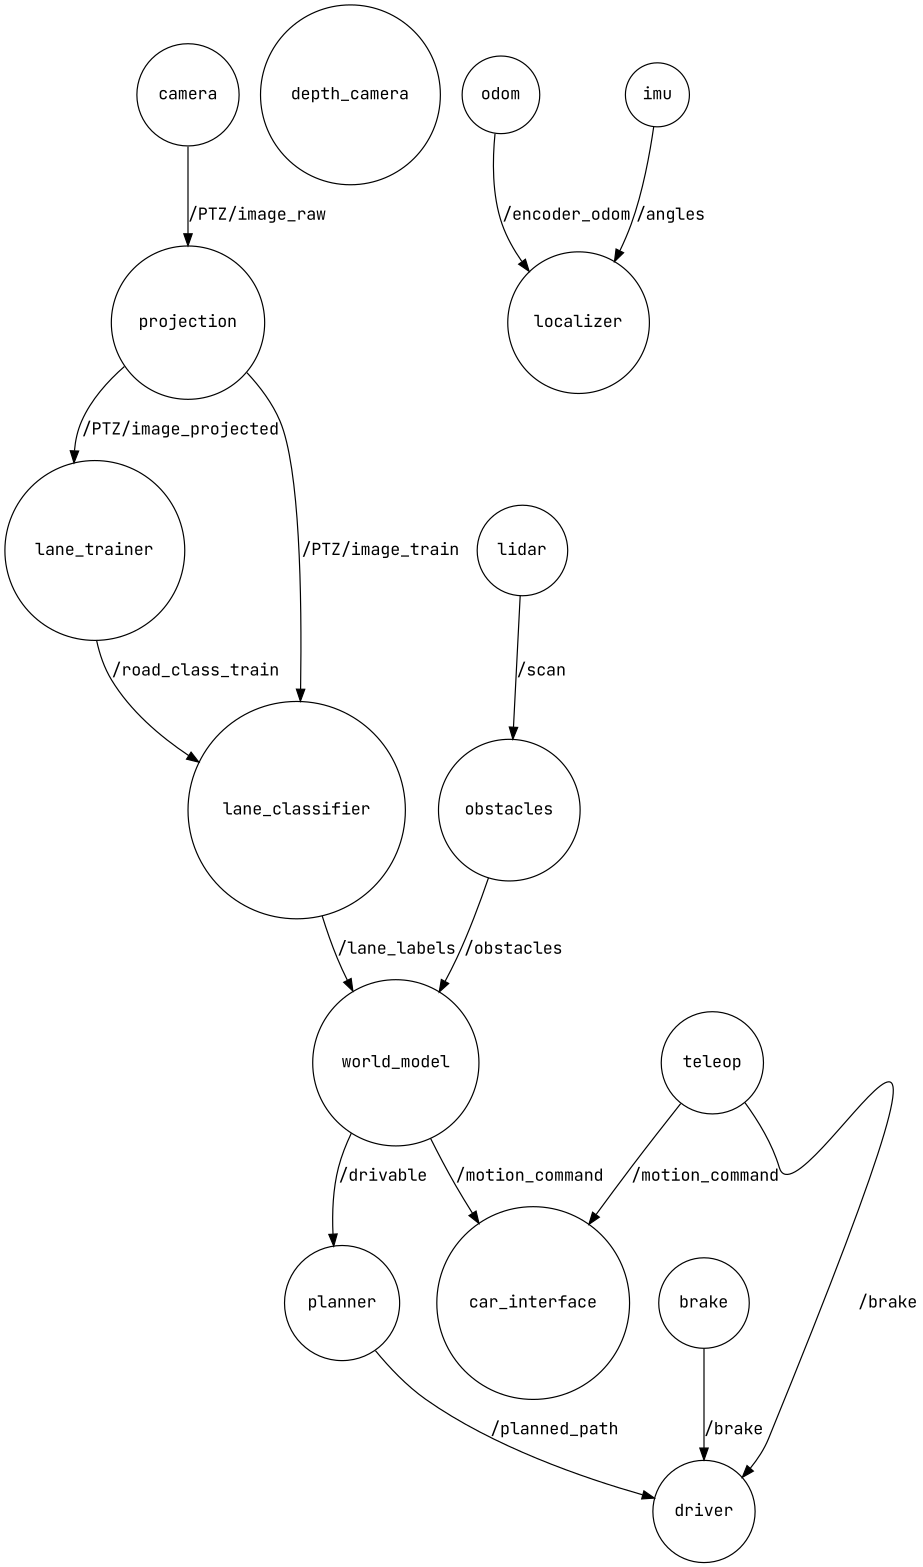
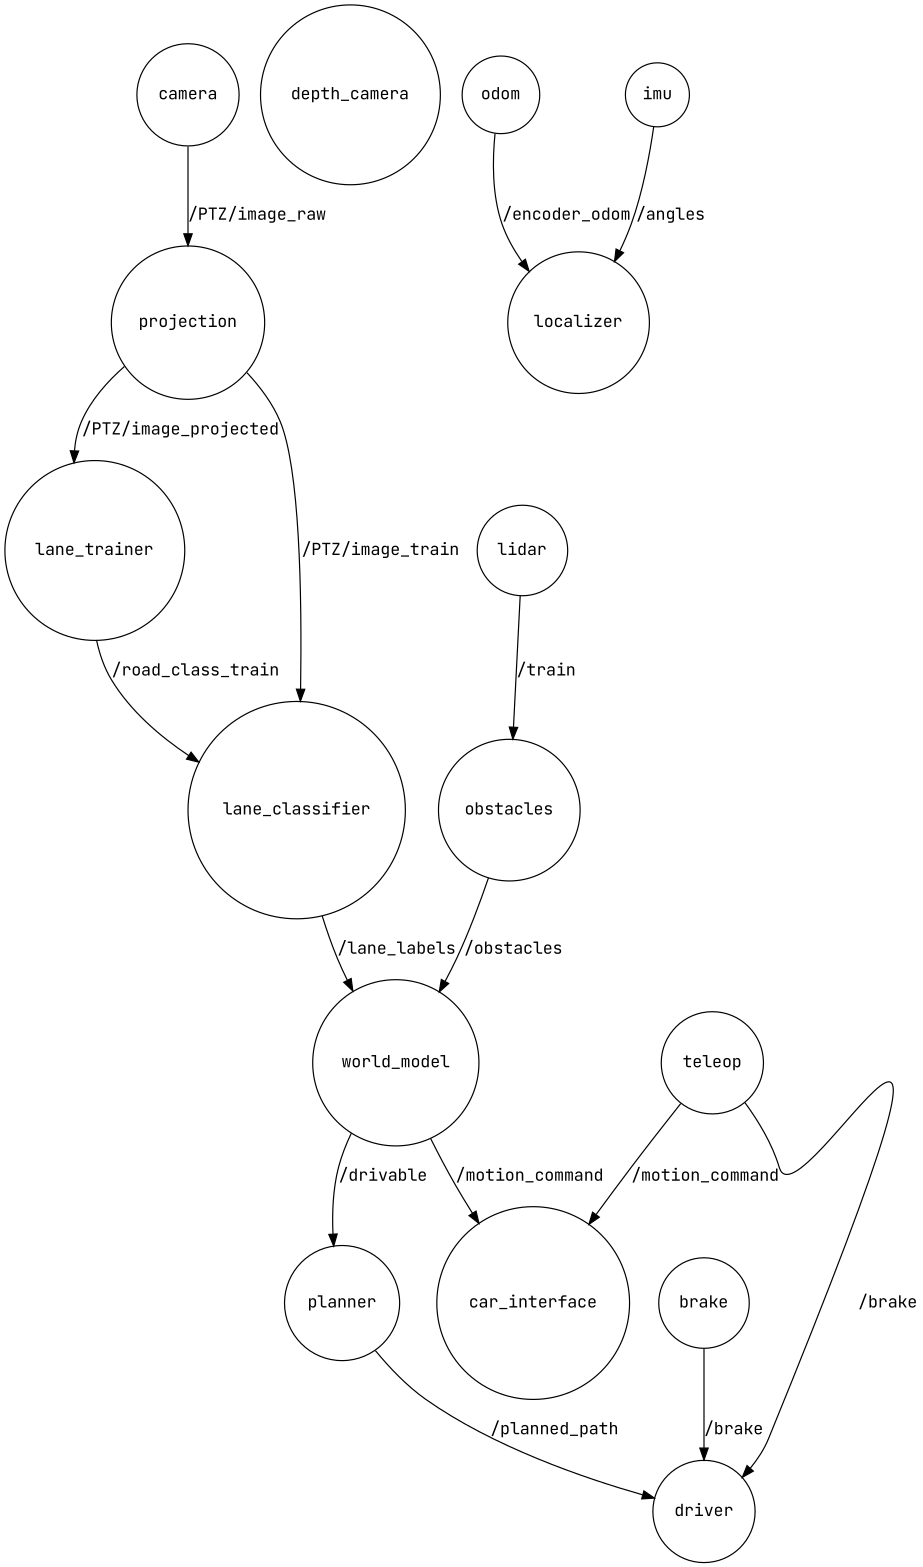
(542, 671) -> (546, 671)
